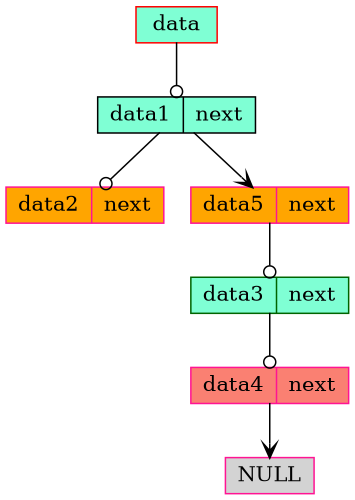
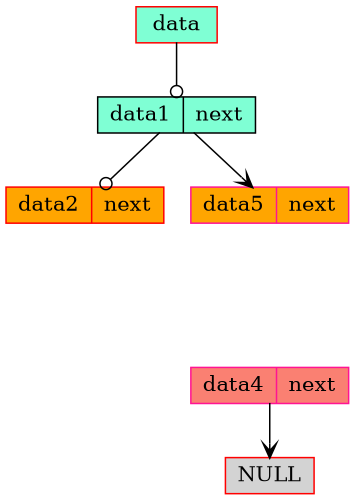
(85, 205) -> (85, 205)
(270, 295) -> none
(270, 476) -> (270, 476)
